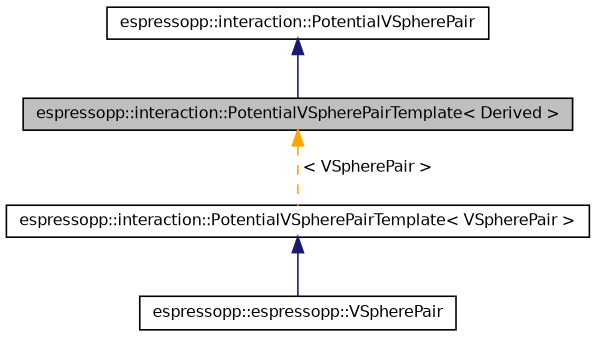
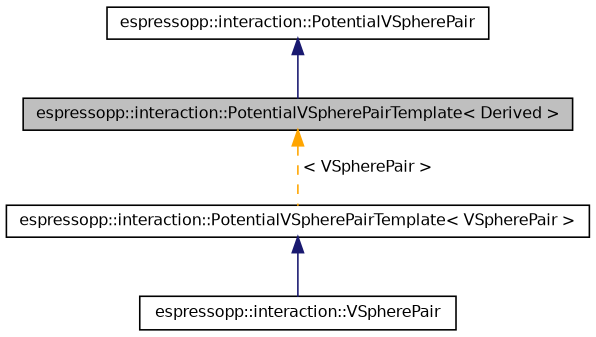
(298, 313) -> (298, 313)
